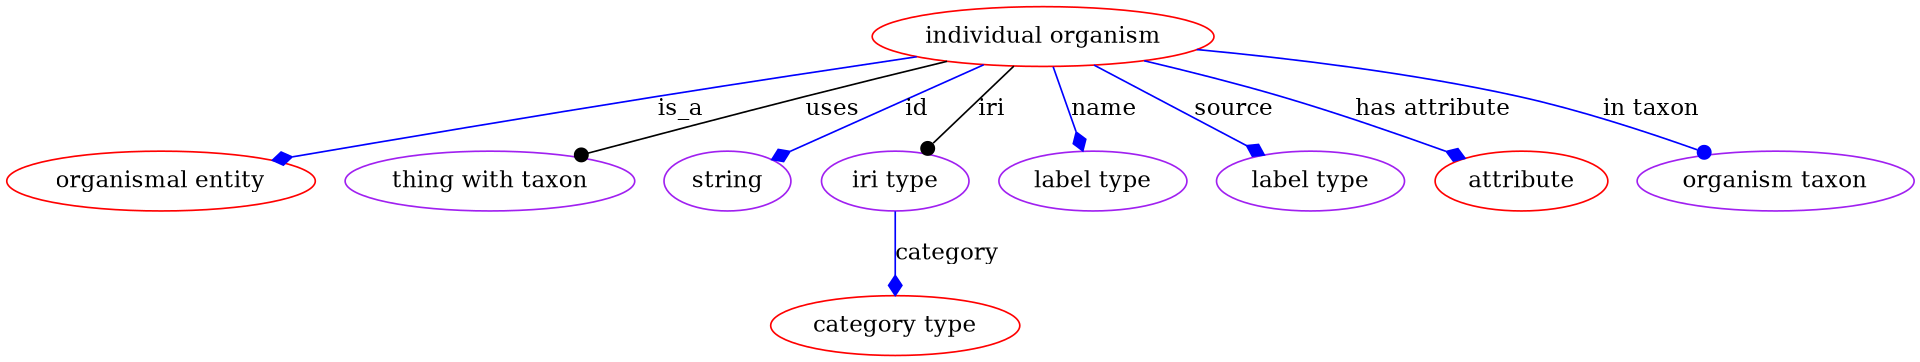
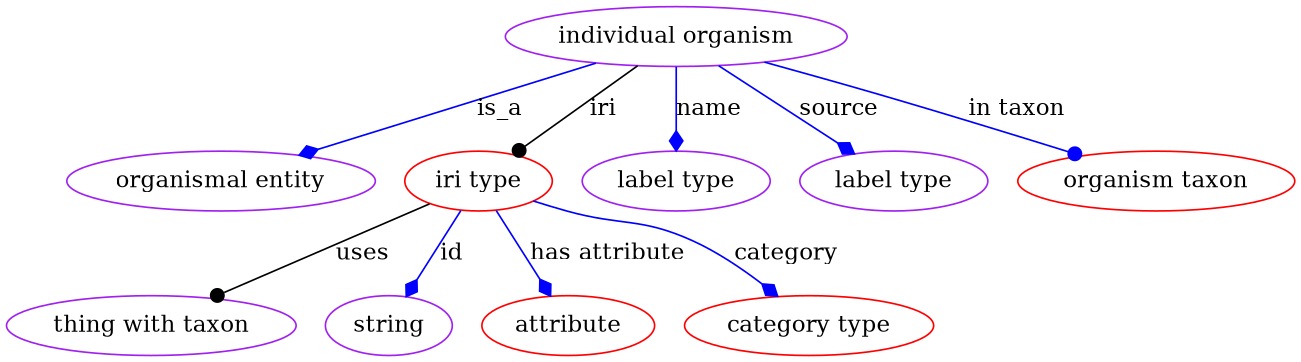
(1043, 37) -> (676, 37)
(1296, 101) -> (518, 245)
(767, 106) -> (327, 248)
(887, 108) -> (439, 245)
(161, 181) -> (221, 181)
(895, 181) -> (479, 181)
(1776, 181) -> (1156, 181)
